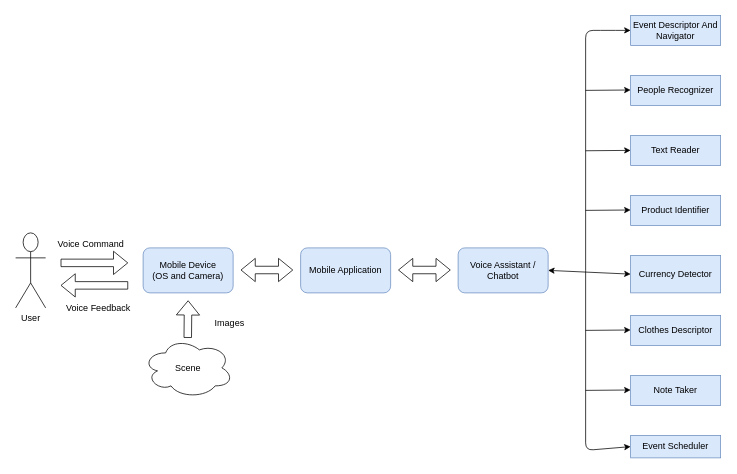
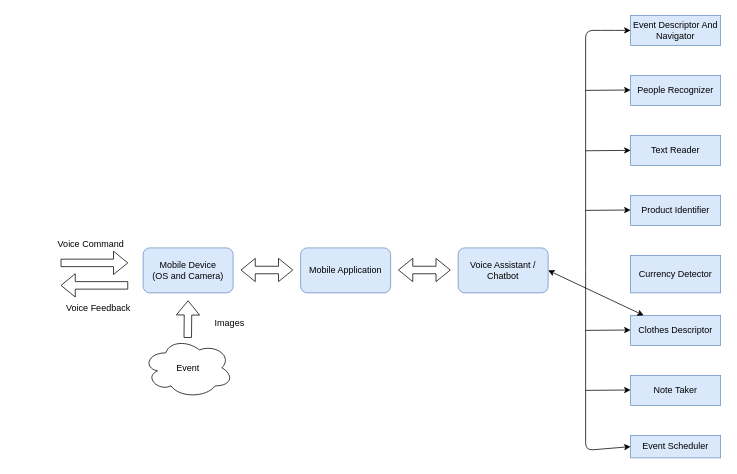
(30, 270) -> none
(589, 272) -> (596, 293)
(188, 368) -> (188, 368)
